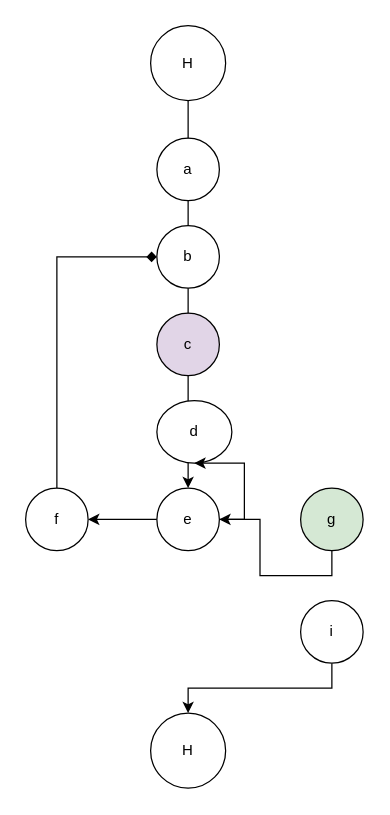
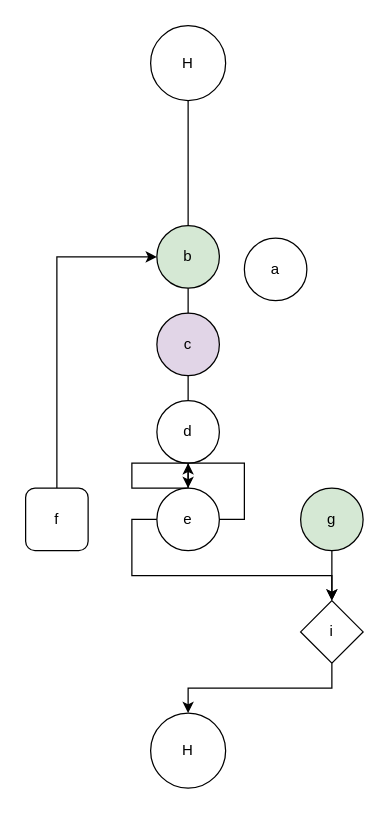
(188, 169) -> (276, 269)
(146, 257) -> (147, 257)
(188, 257) -> (188, 257)
(194, 432) -> (188, 432)
(57, 519) -> (57, 519)
(115, 519) -> (166, 576)
(260, 539) -> (332, 574)
(332, 632) -> (332, 632)
